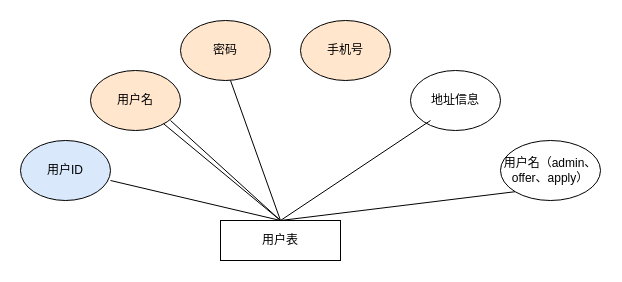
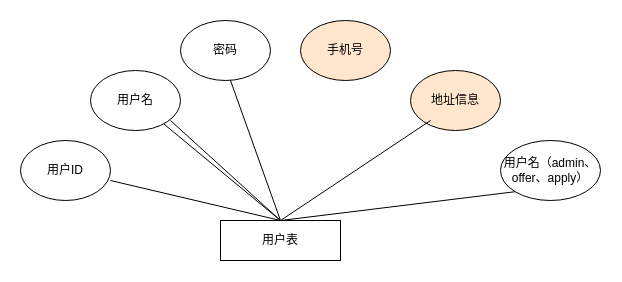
(226, 51) -> (226, 51)
(136, 101) -> (136, 101)
(456, 101) -> (456, 101)
(66, 171) -> (66, 171)
